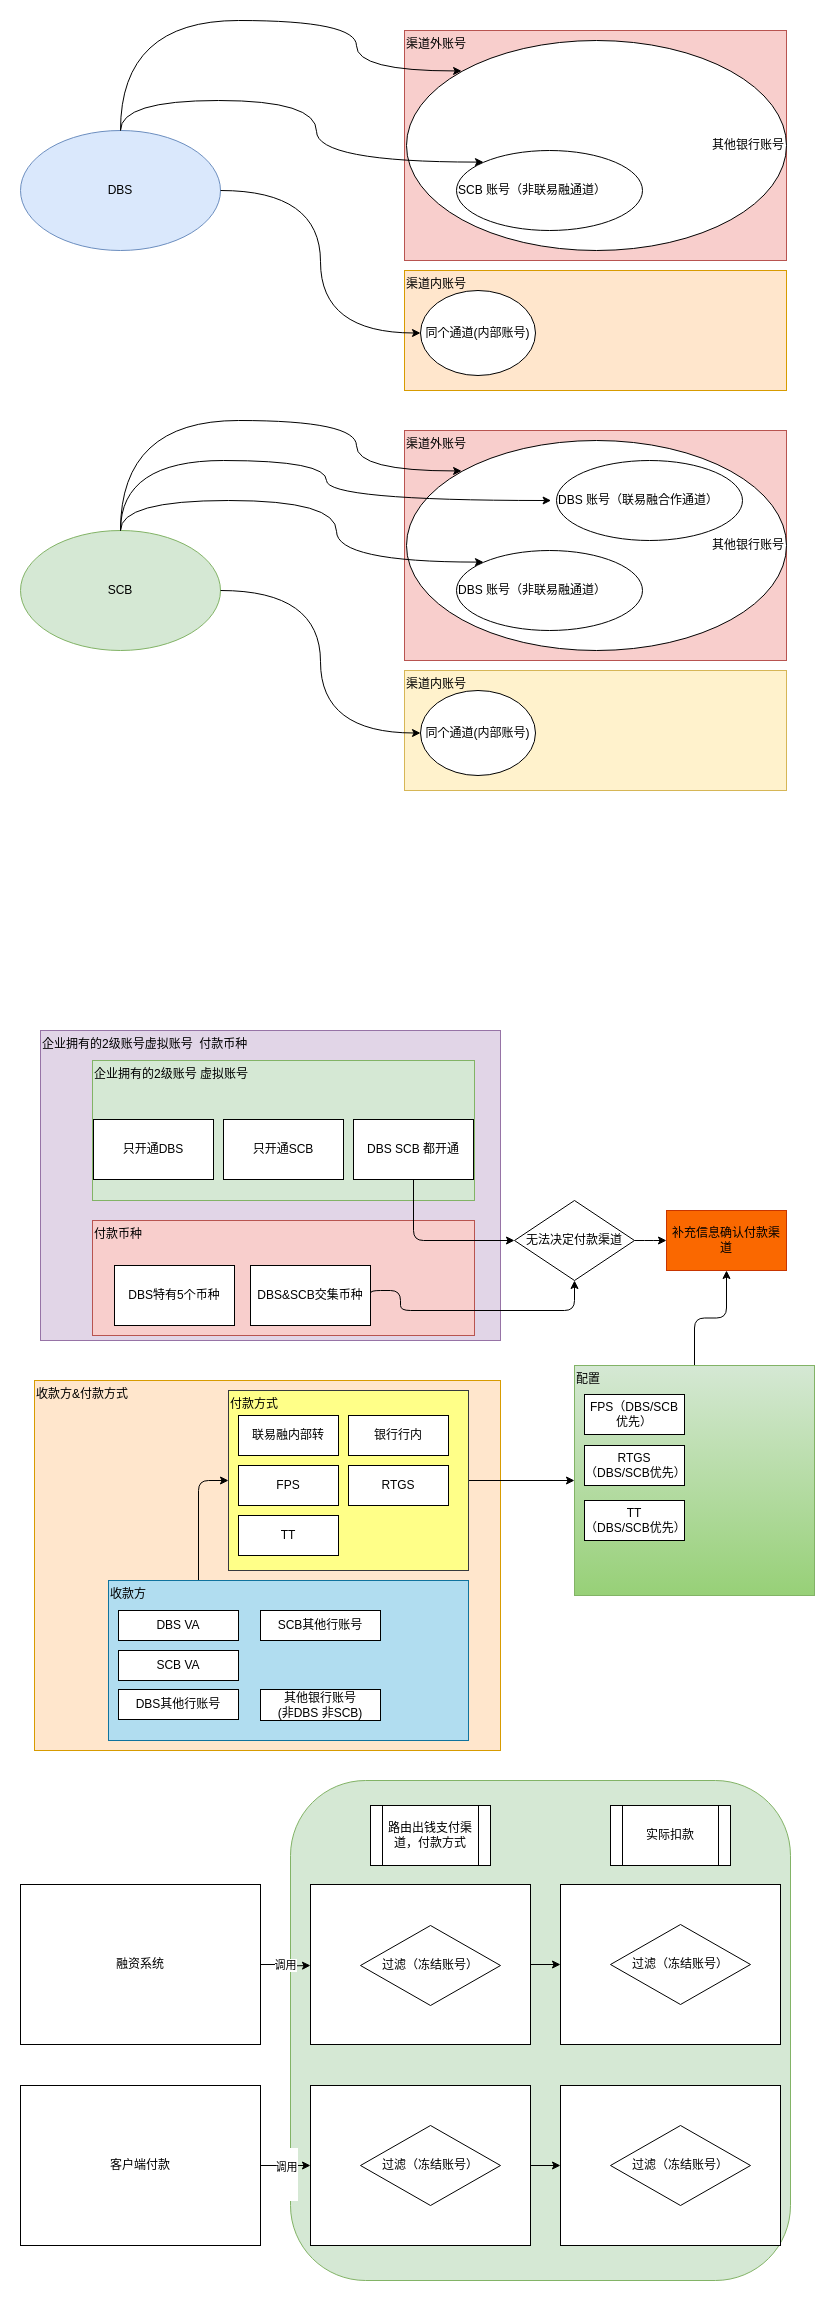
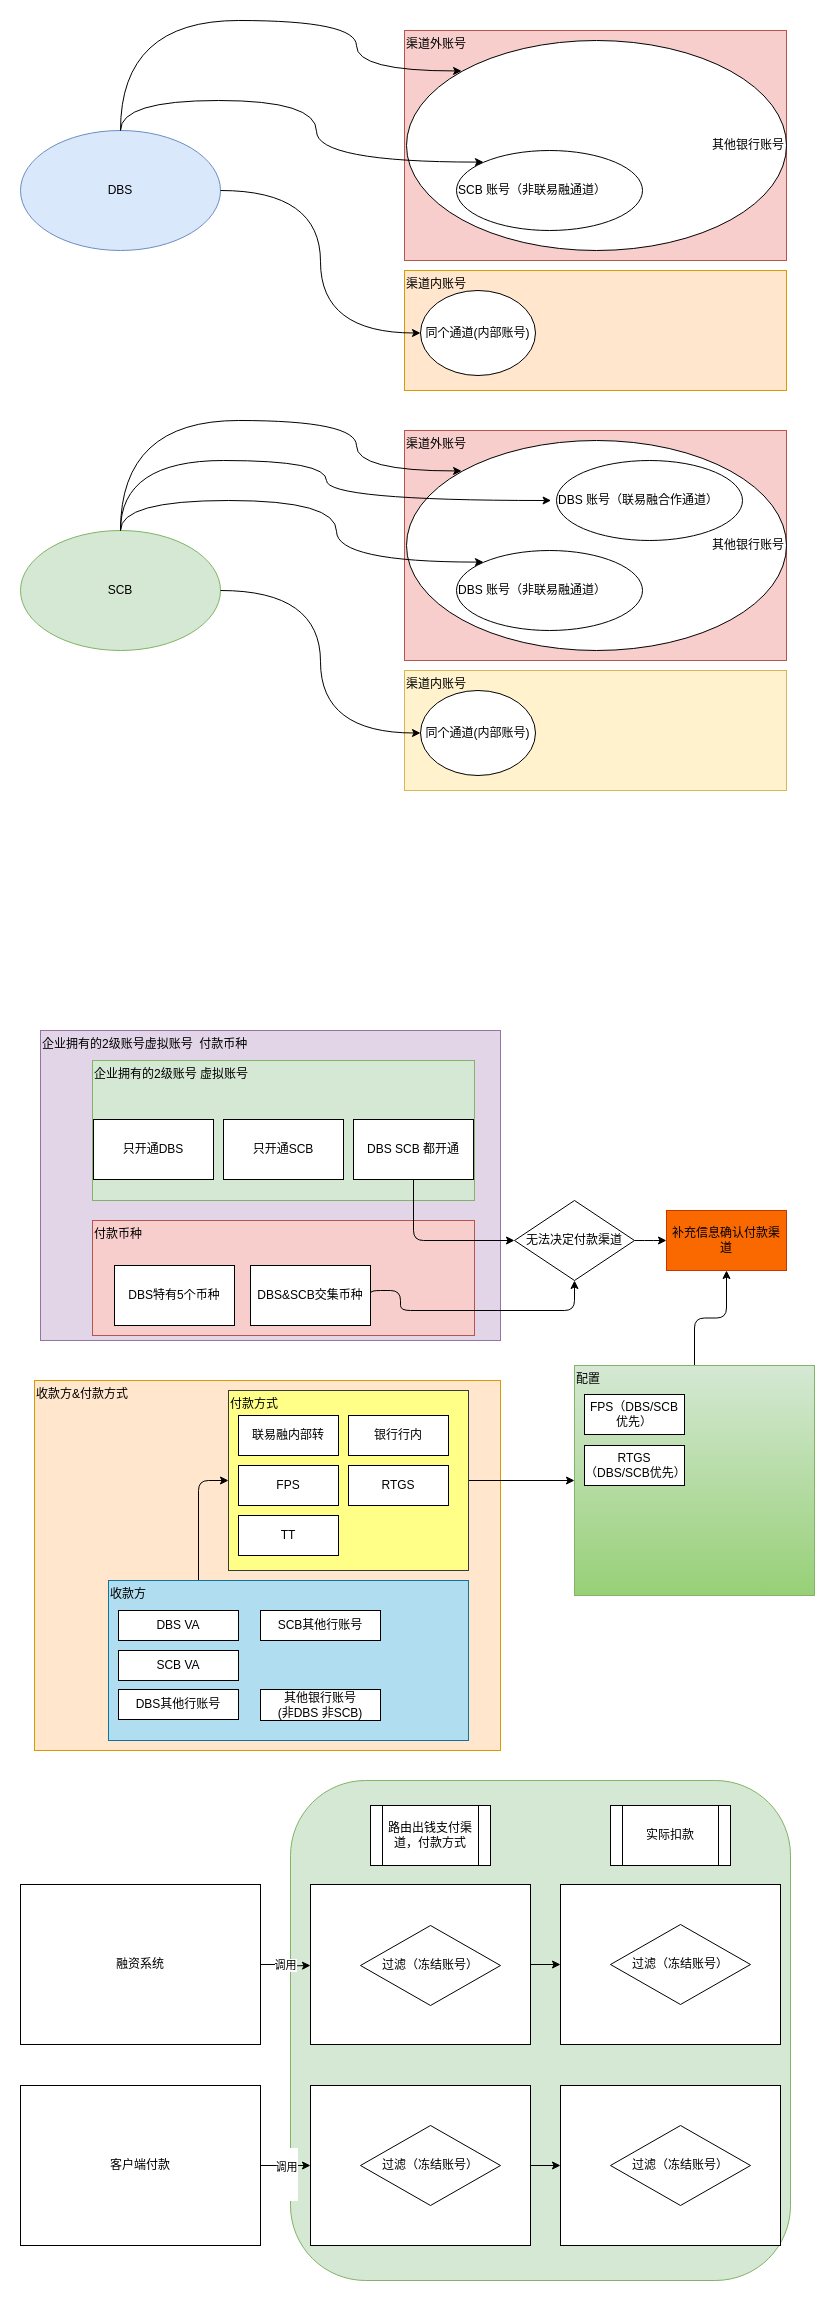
(635, 1521) -> none
